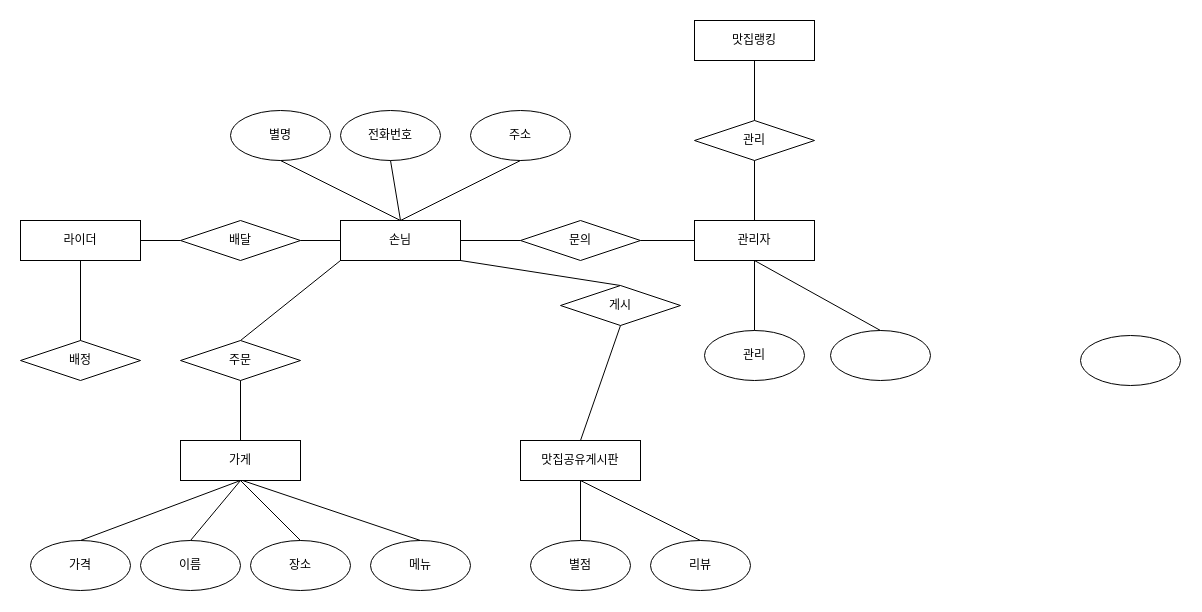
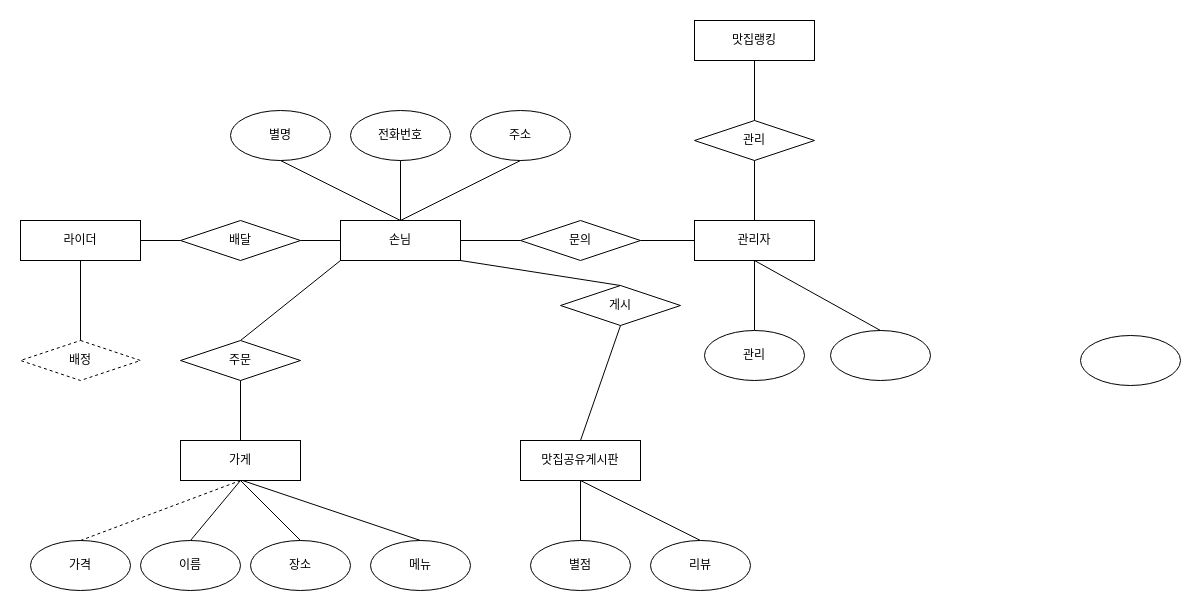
(391, 136) -> (401, 136)
(81, 361) -> (81, 361)
(159, 511) -> (159, 511)
